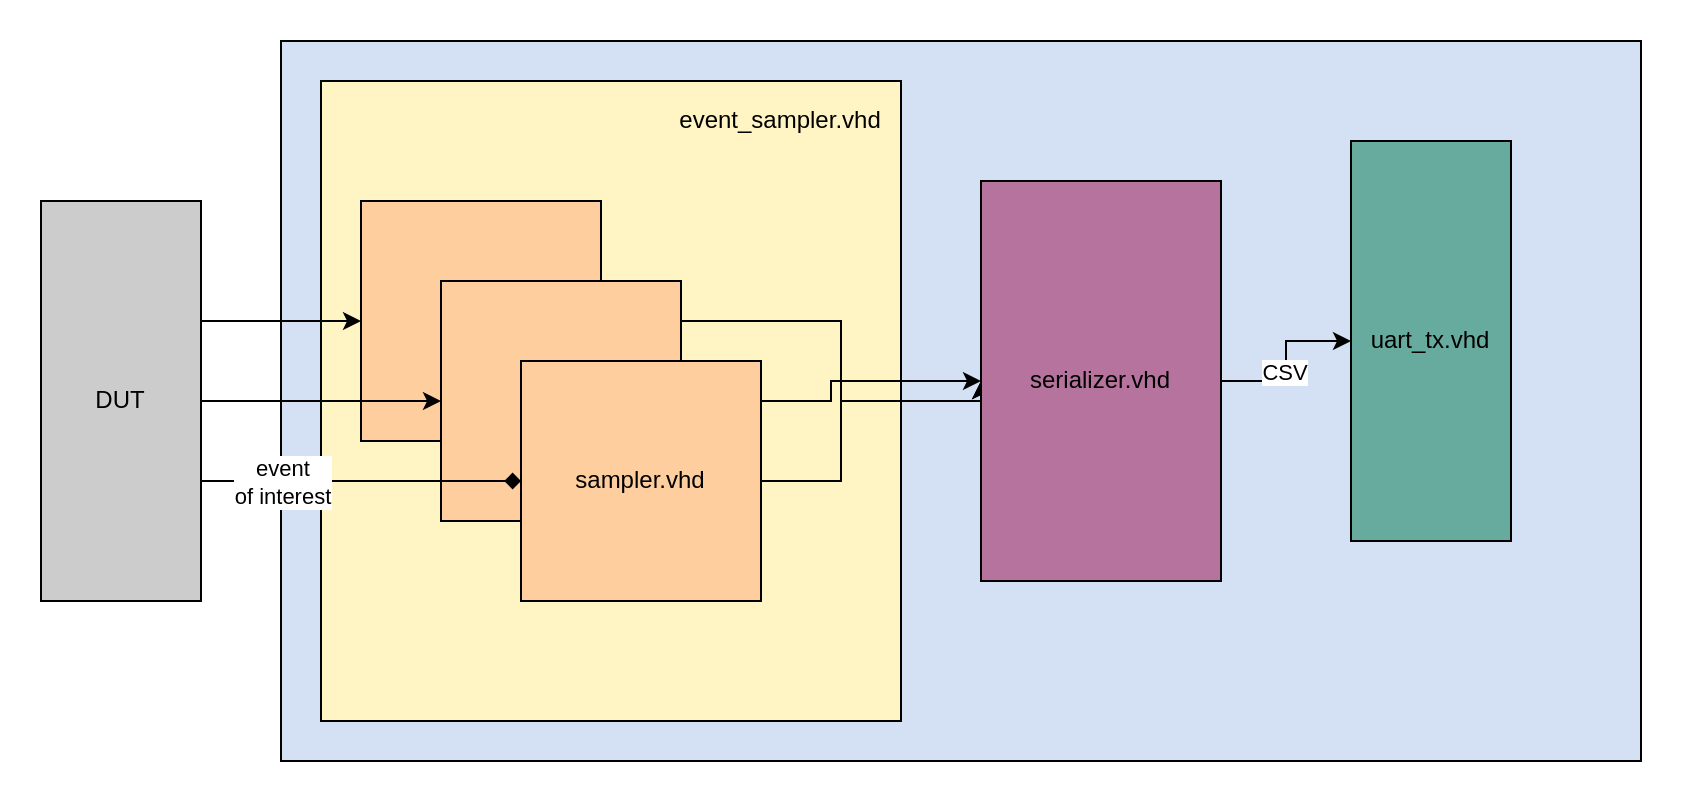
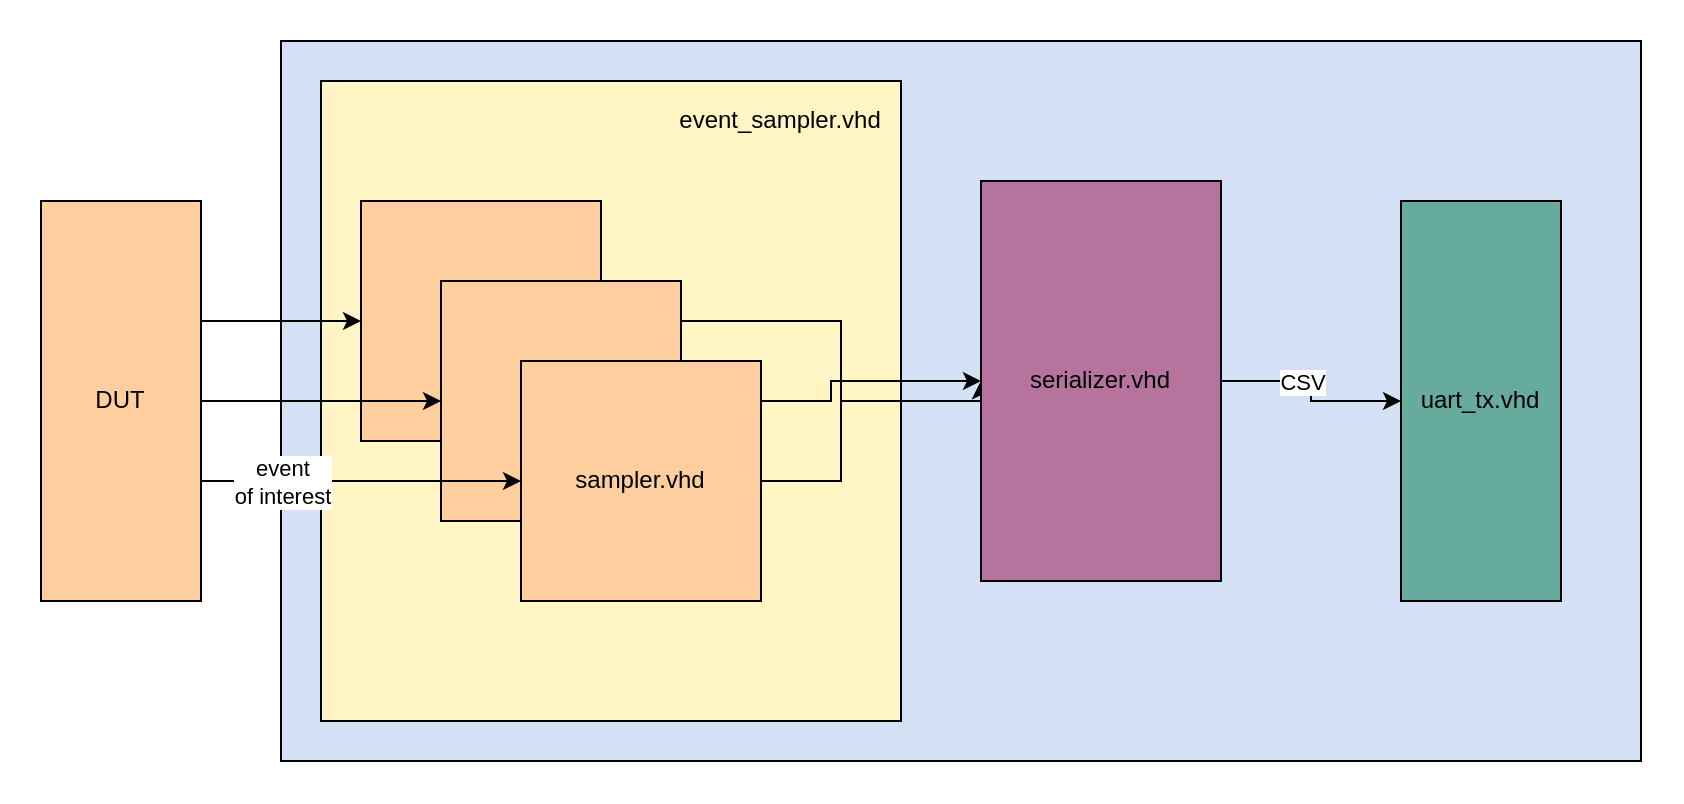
(1431, 341) -> (1481, 401)
(121, 401) -> (121, 401)
(505, 481) -> (506, 481)
